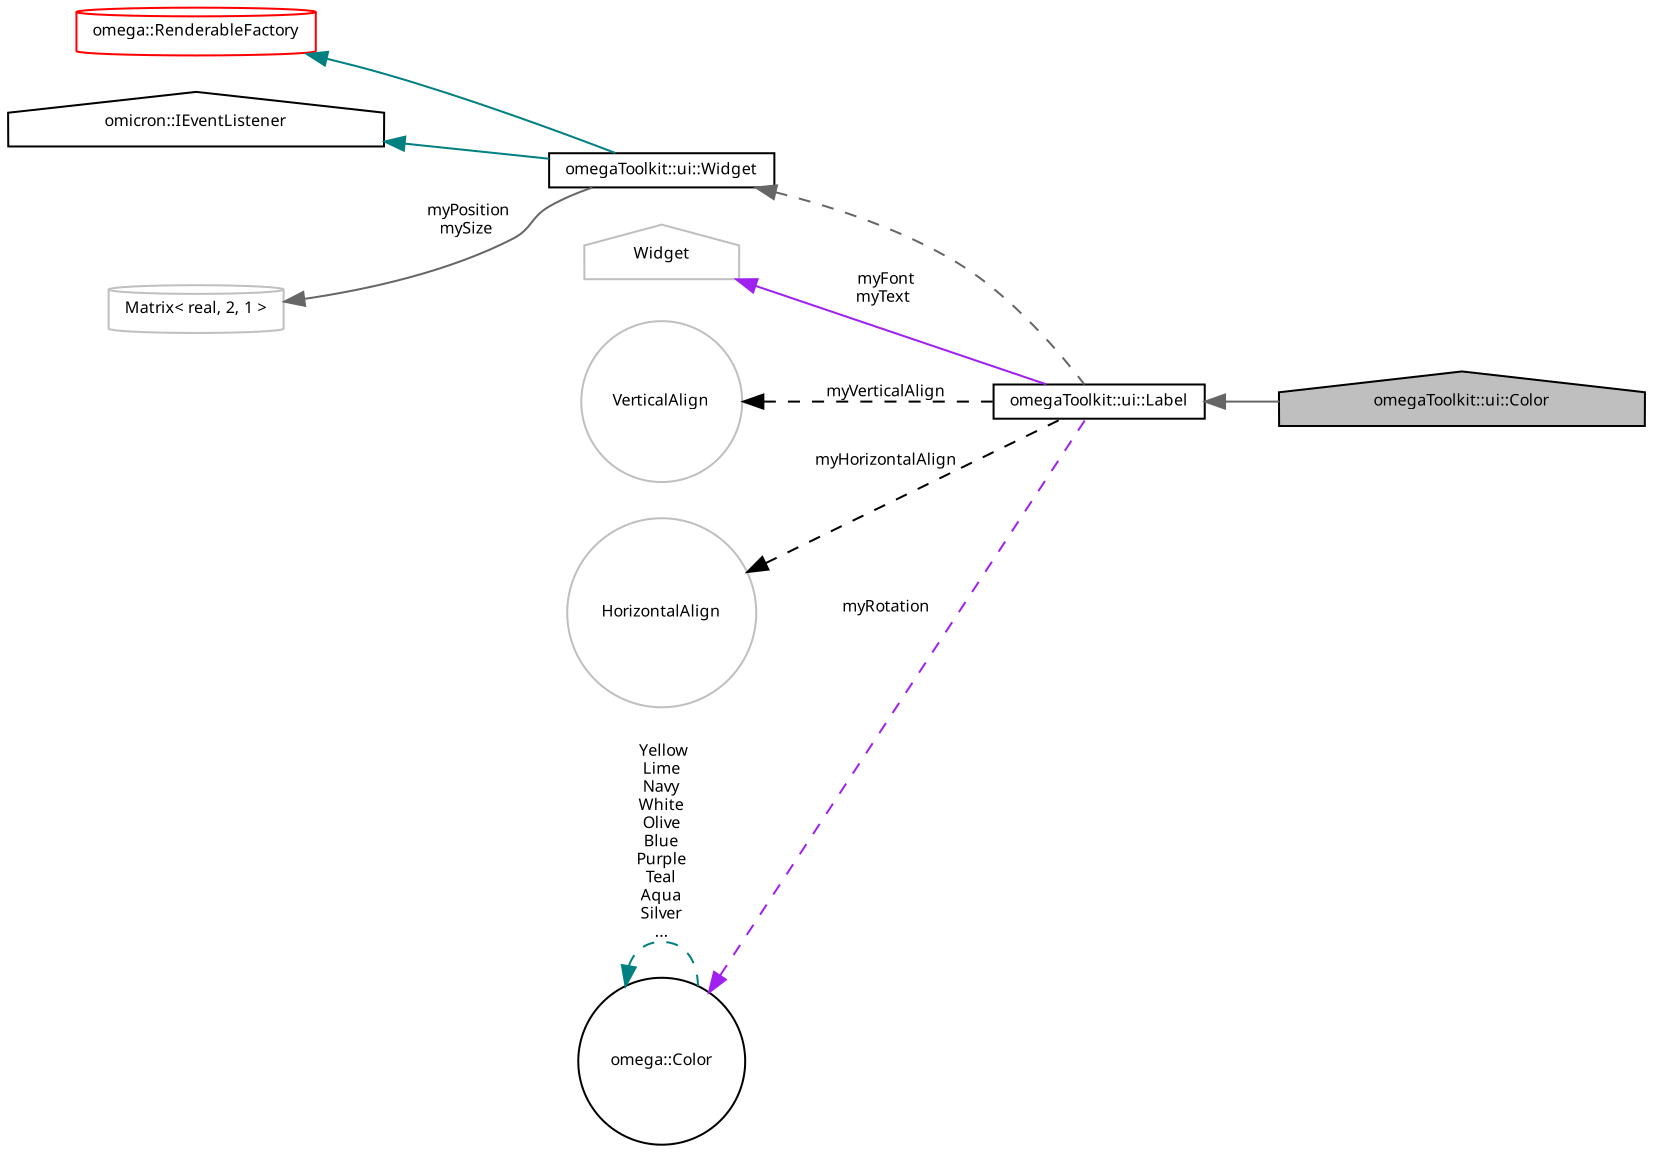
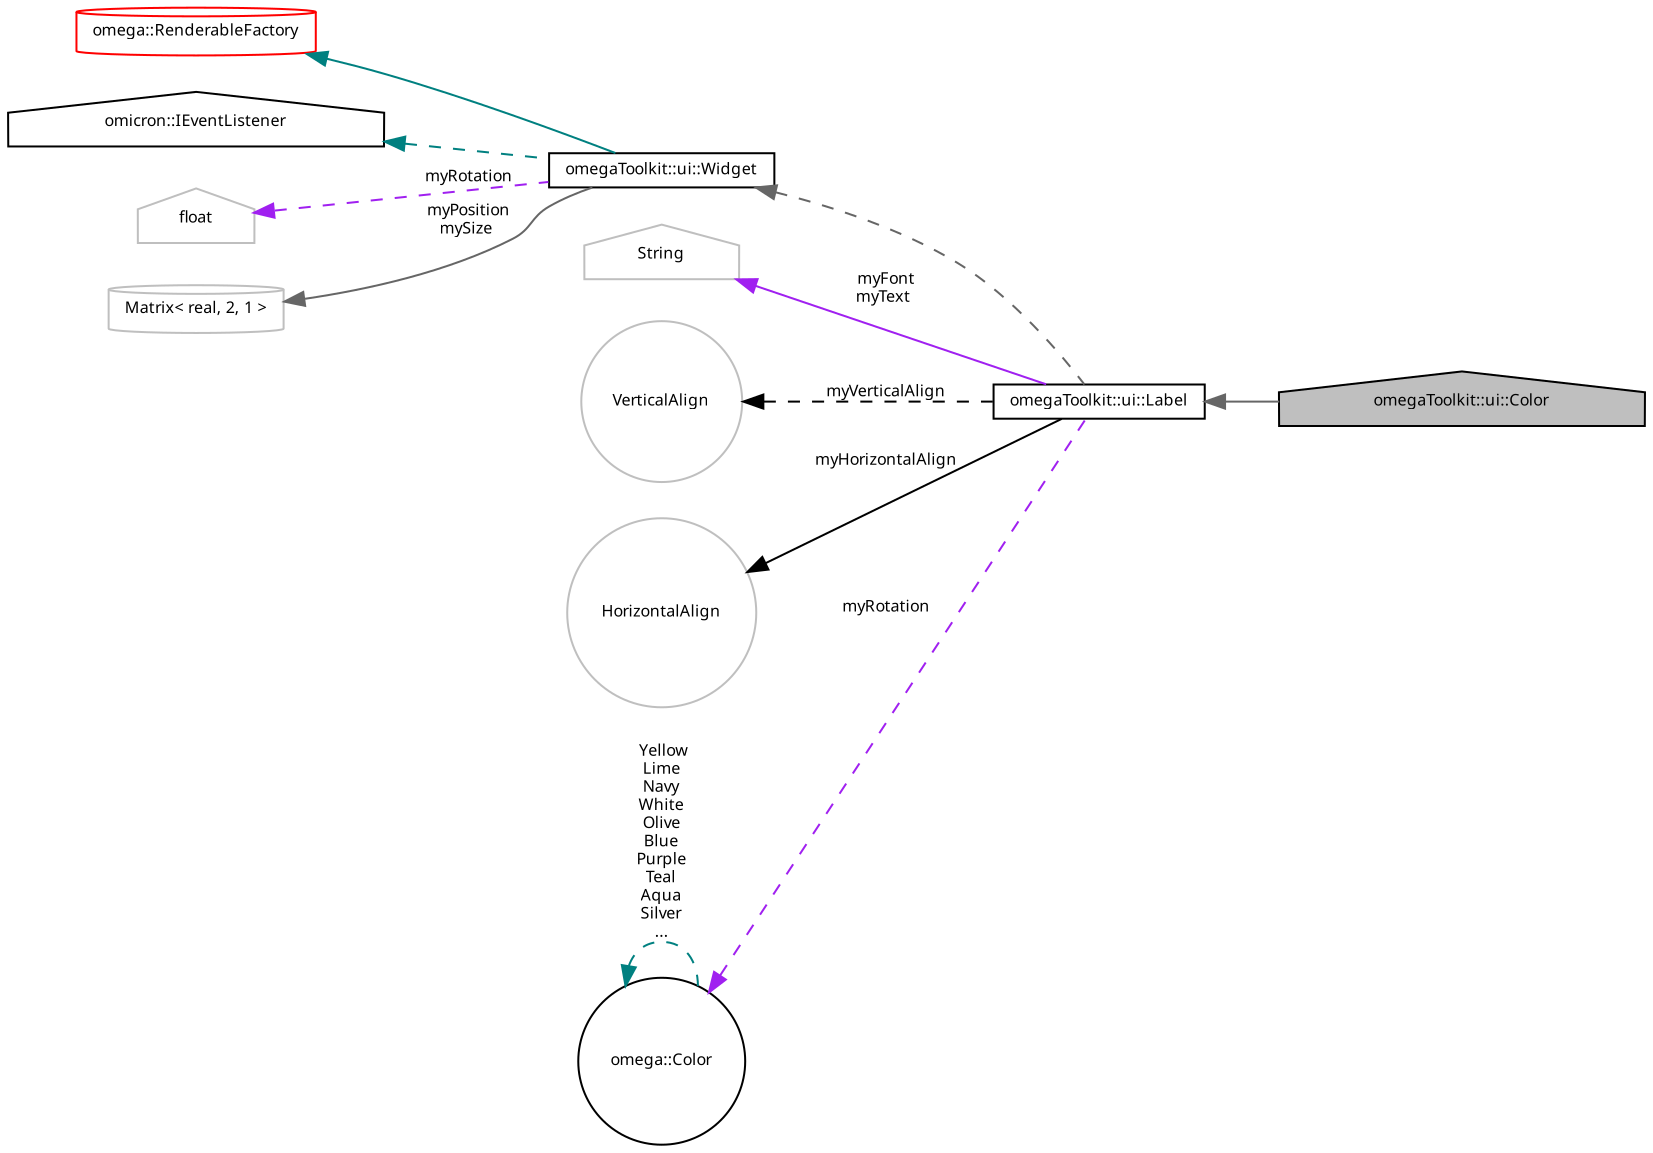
(477, 151) -> (477, 151)
none -> (196, 219)
(662, 255) -> (662, 255)
(914, 491) -> (914, 491)
